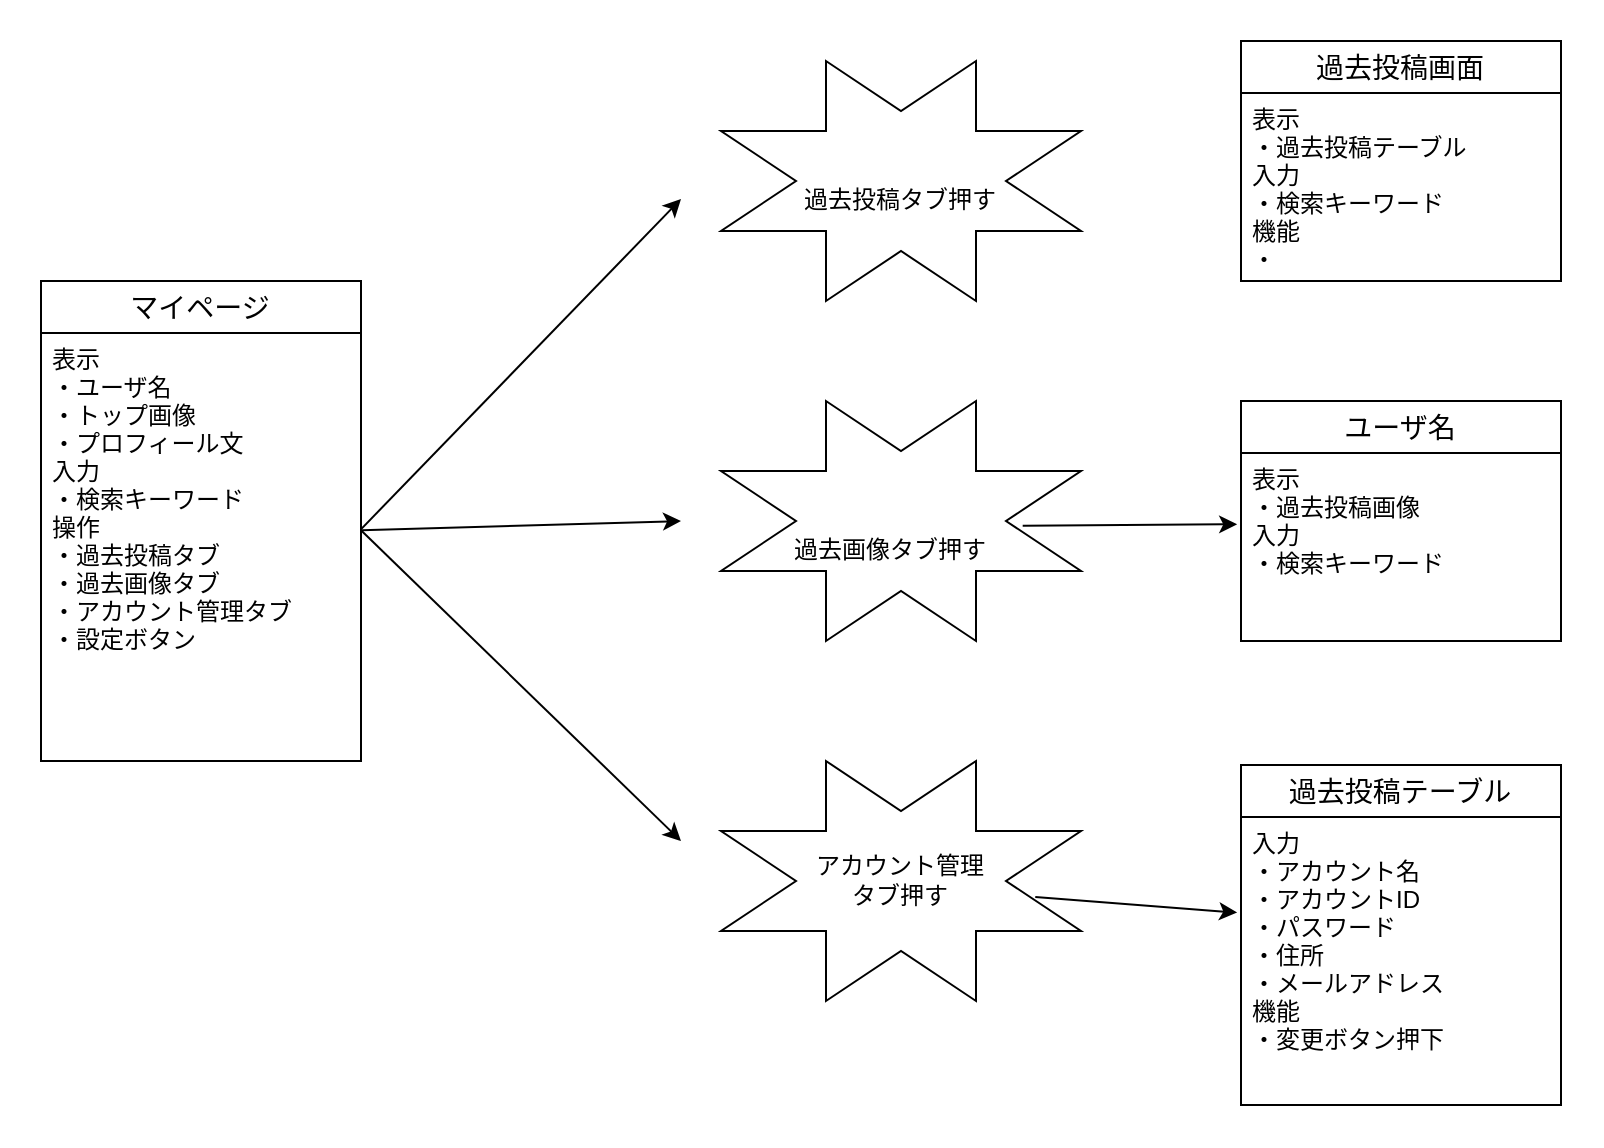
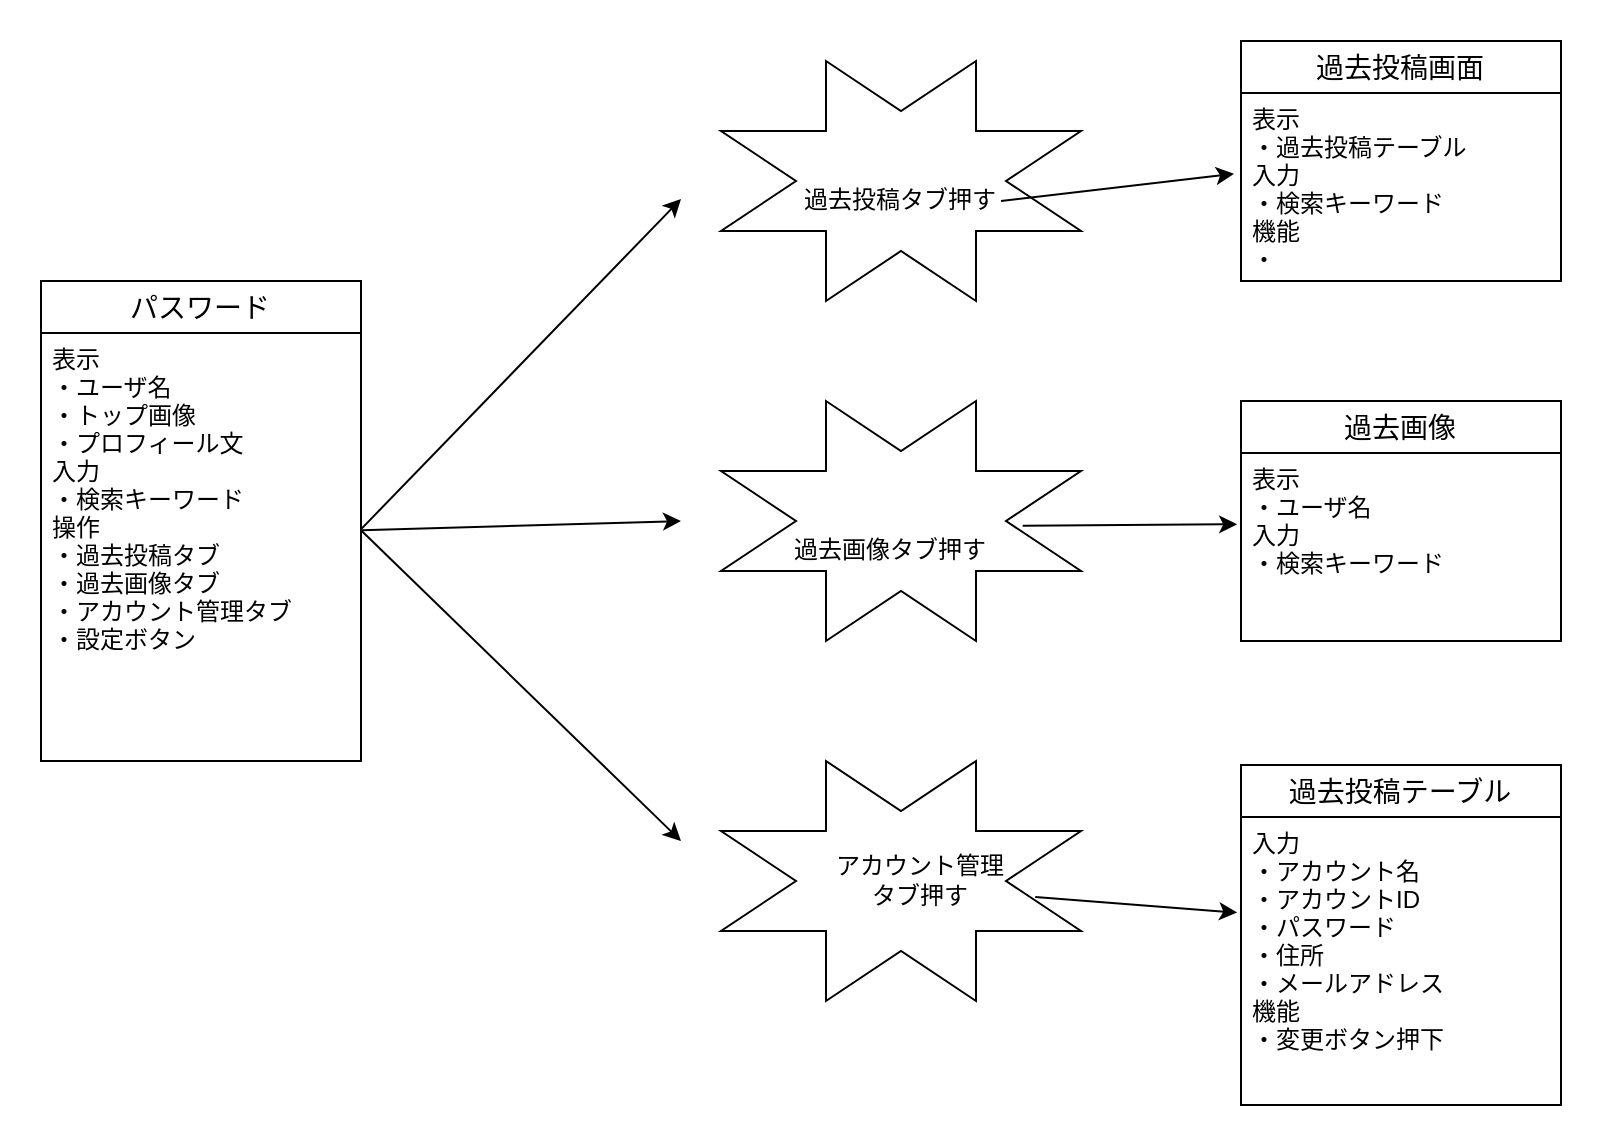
none -> (1111, 188)
(200, 309) -> (200, 309)
(1400, 429) -> (1400, 429)
(1276, 480) -> (1276, 480)
(901, 881) -> (921, 881)
